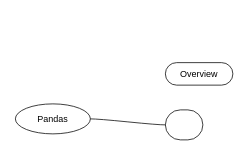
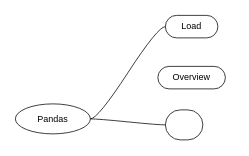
none -> (192, 27)
none -> (129, 71)
(199, 74) -> (192, 78)
